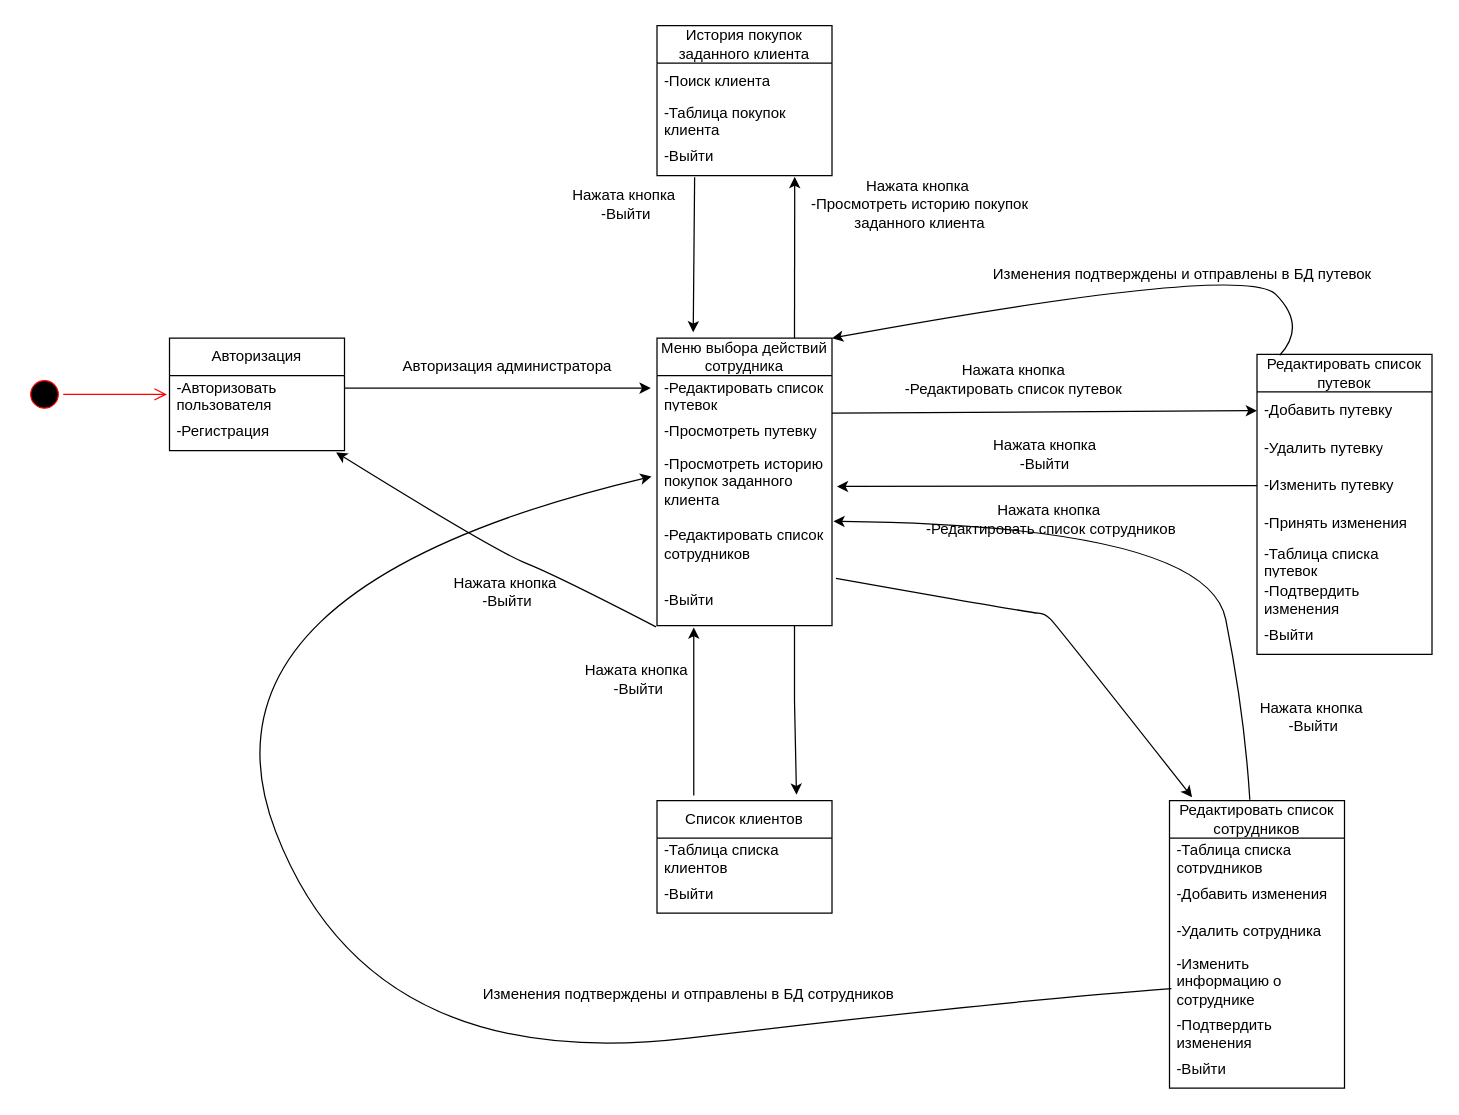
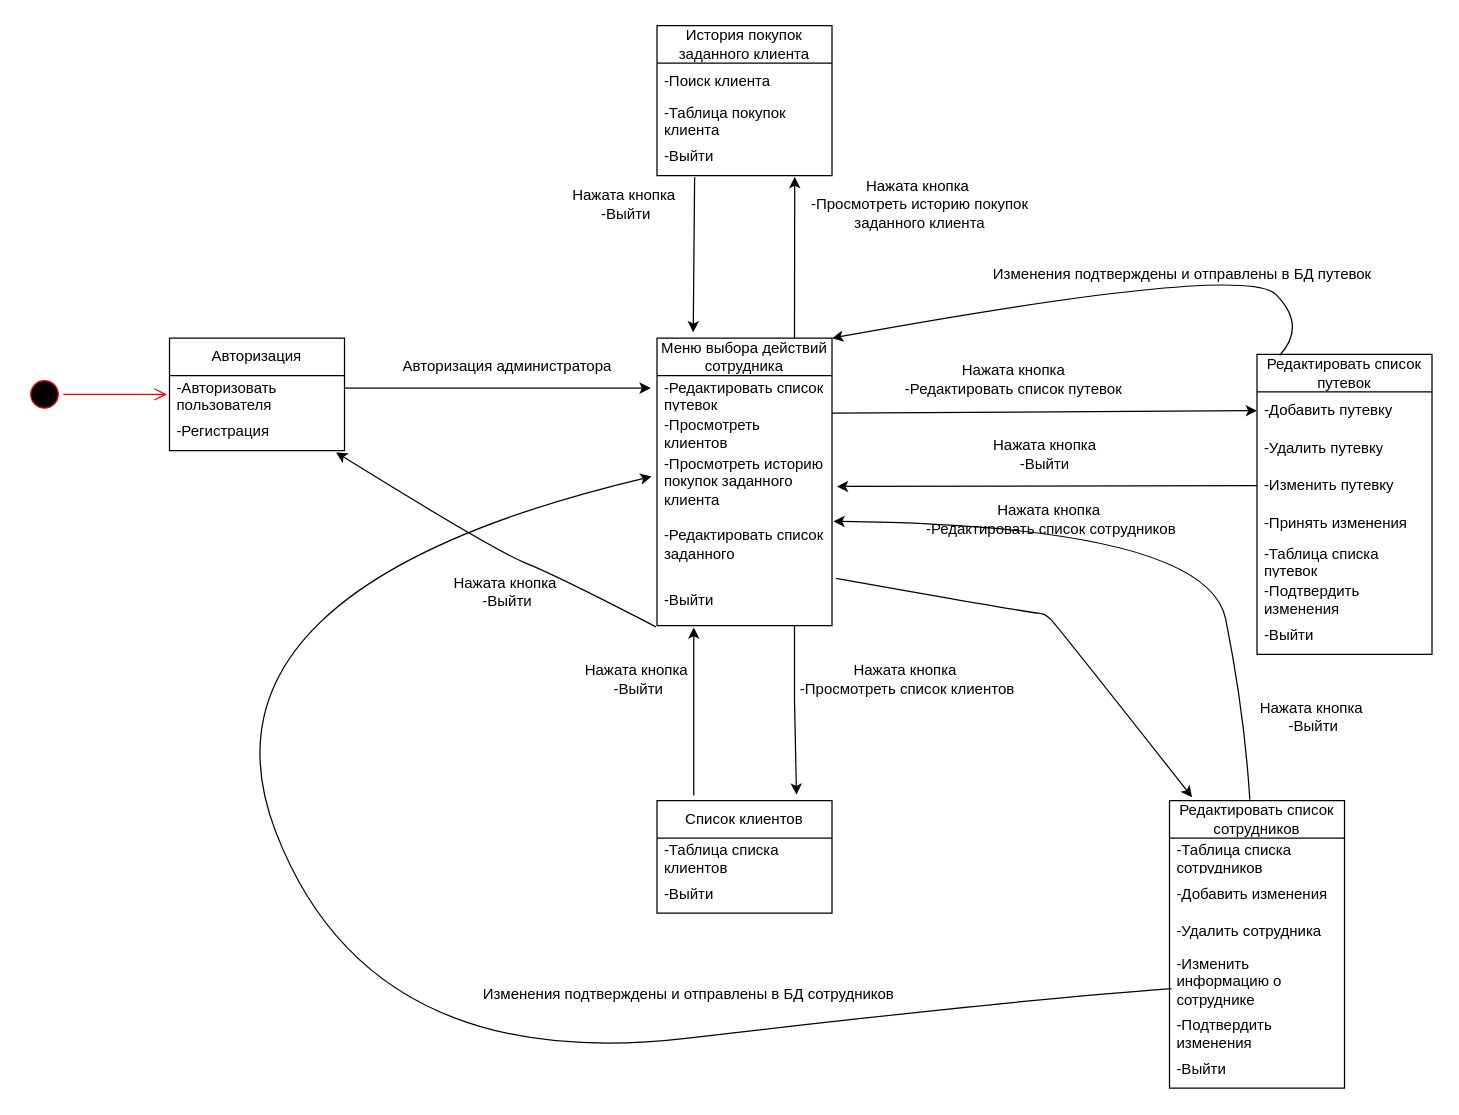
(746, 432) -> (746, 432)
(746, 544) -> (746, 544)
none -> (907, 679)
